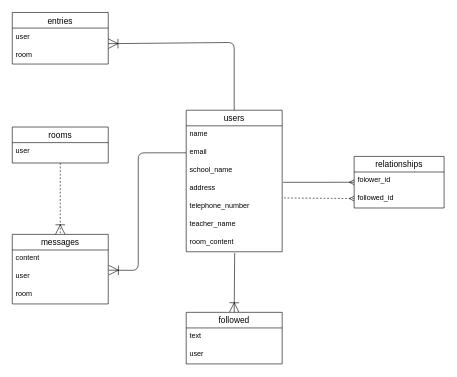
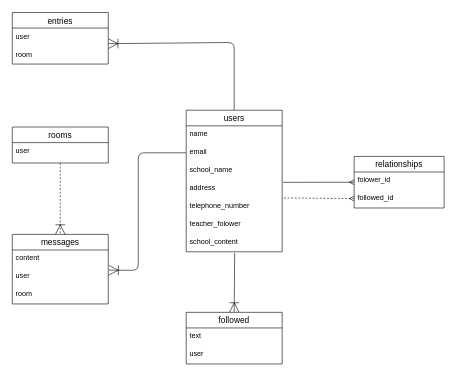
(214, 224) -> (219, 224)
(214, 242) -> (217, 242)
